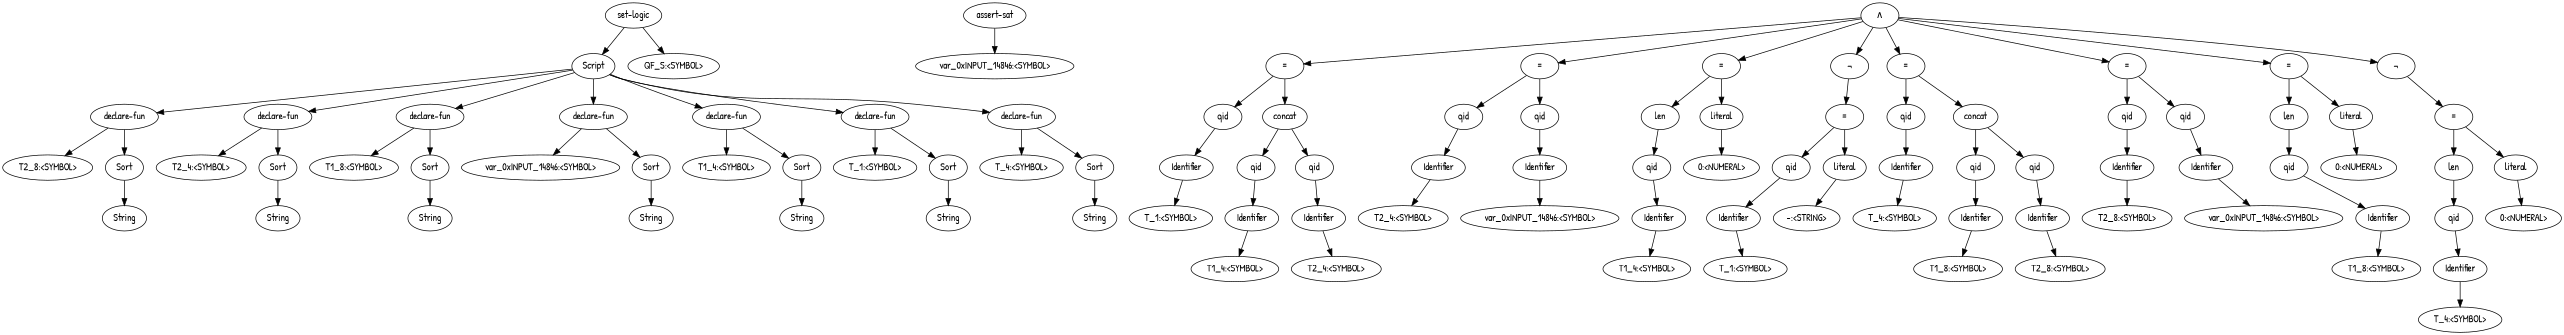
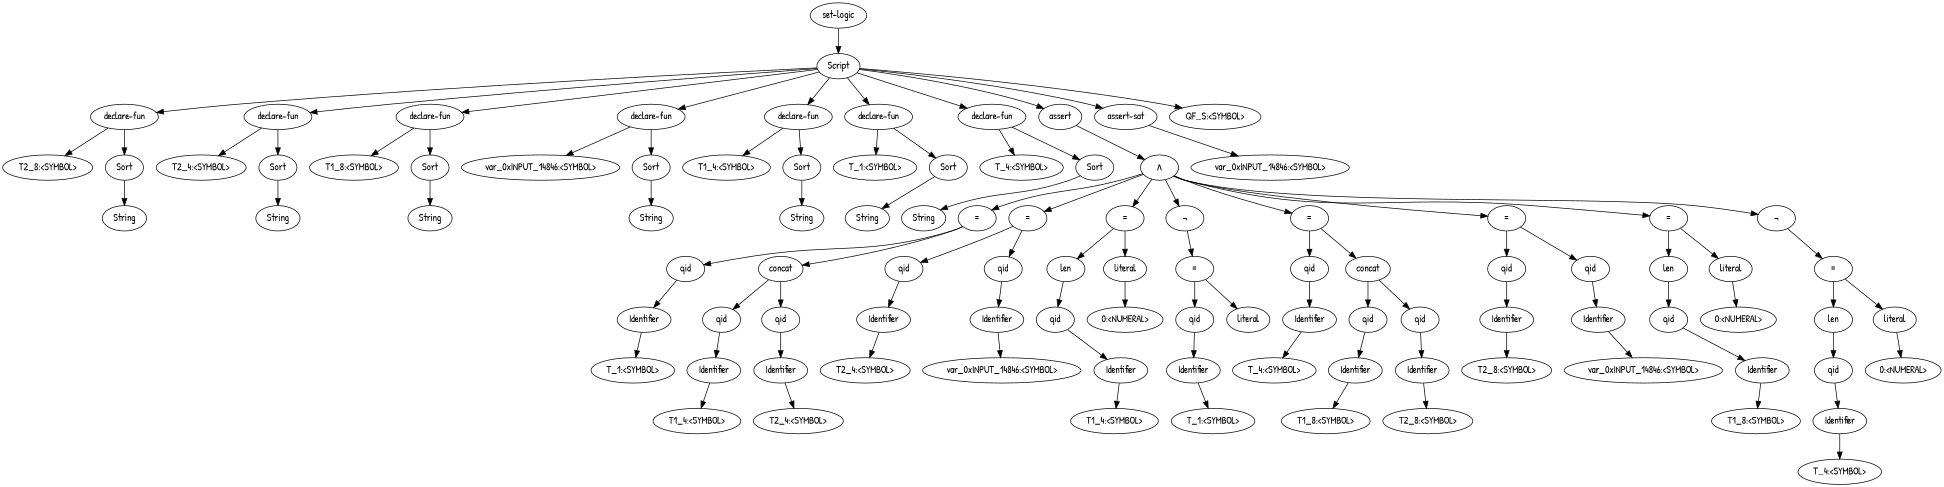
(651, 38) -> (1018, 84)
none -> (984, 85)
none -> (1060, 117)
(1807, 218) -> none
